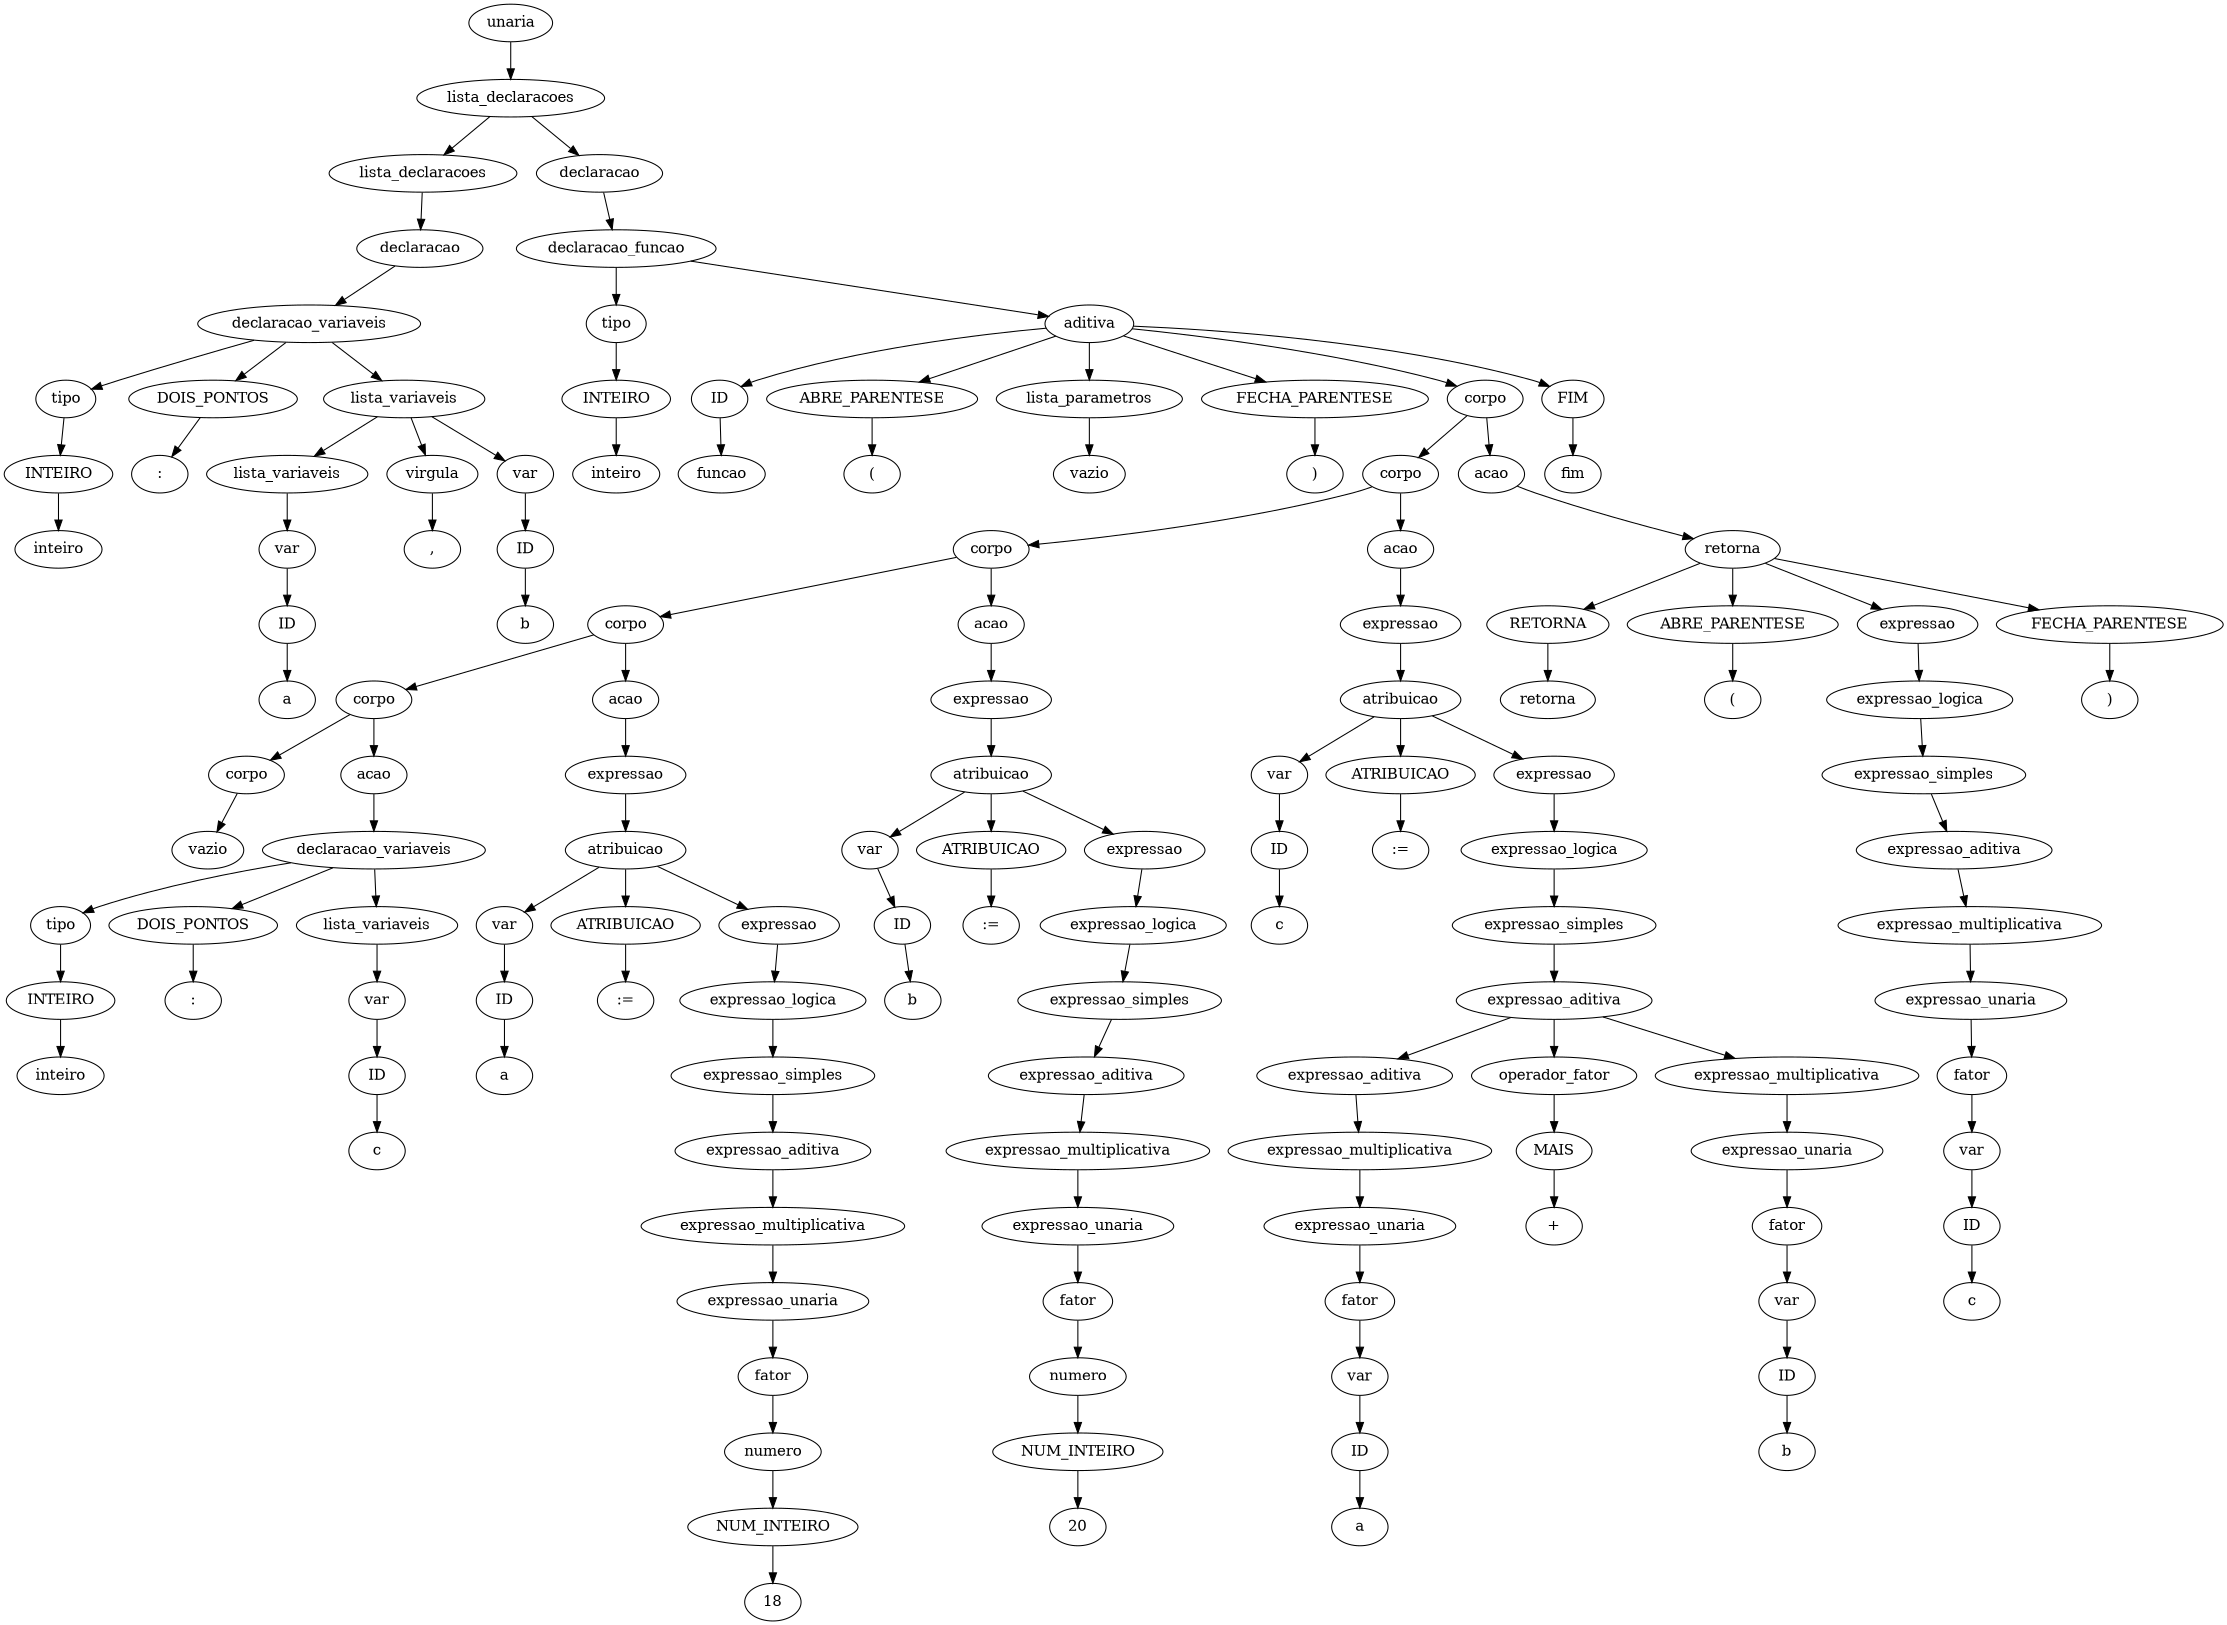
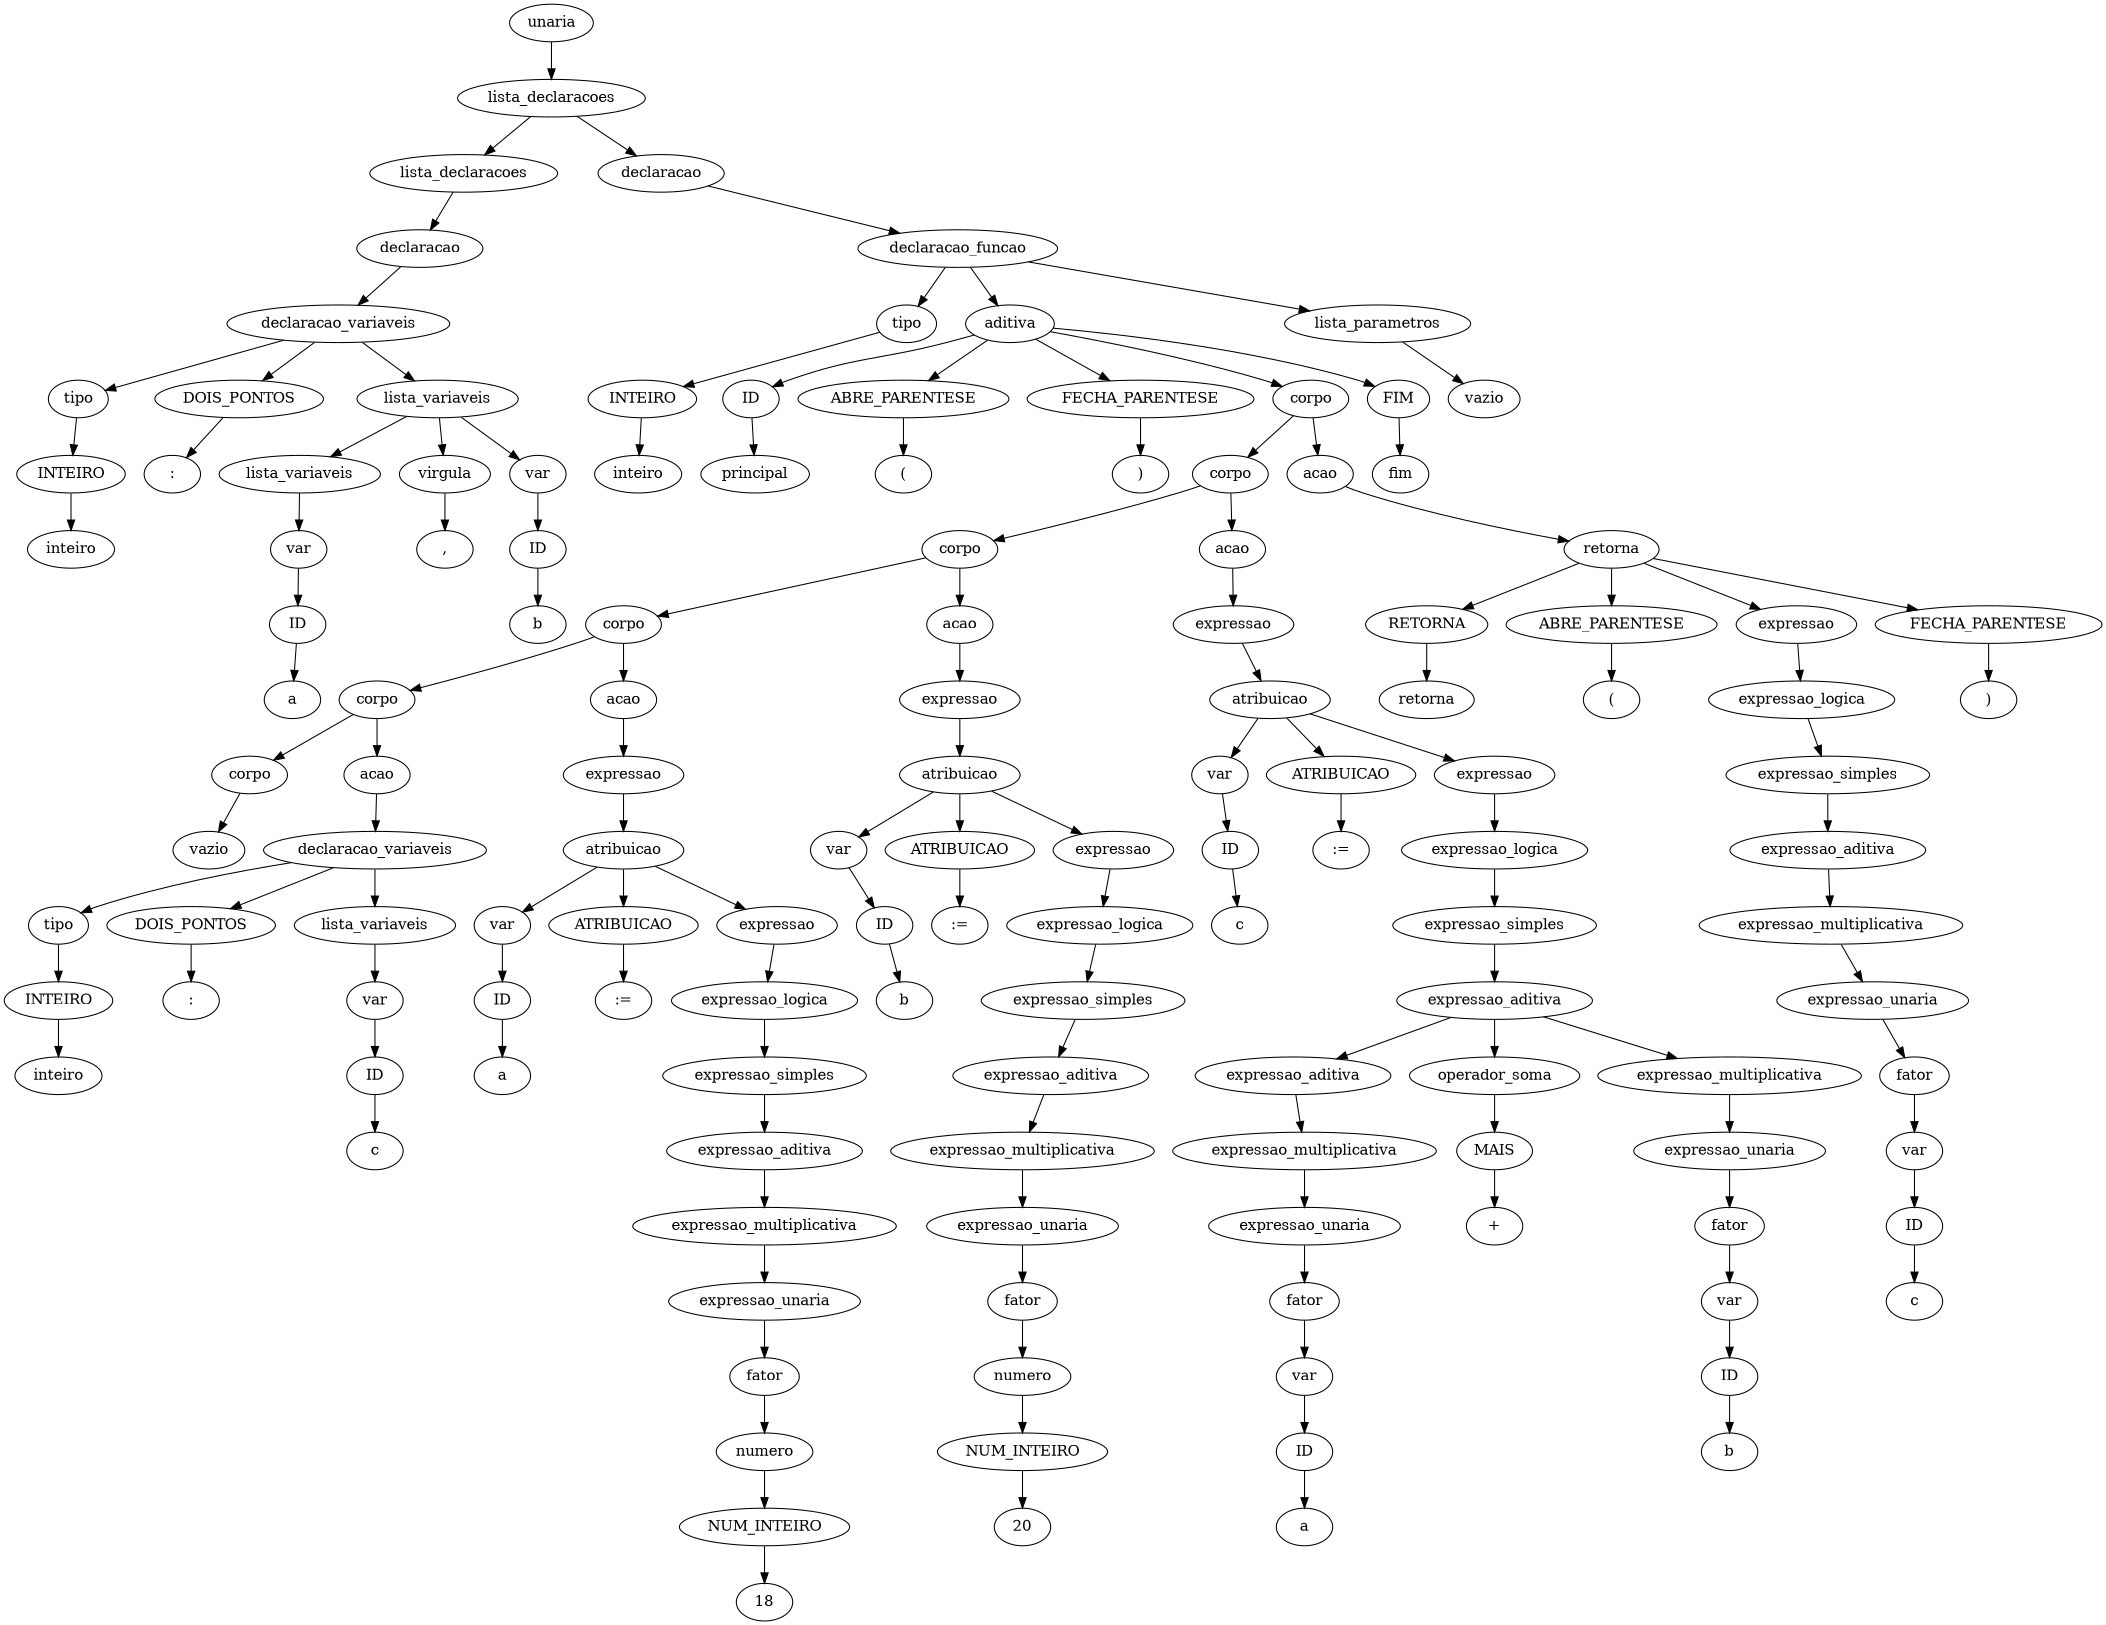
(1089, 356) -> (1164, 285)
(722, 474) -> (755, 474)
(1554, 1076) -> (1495, 1076)
